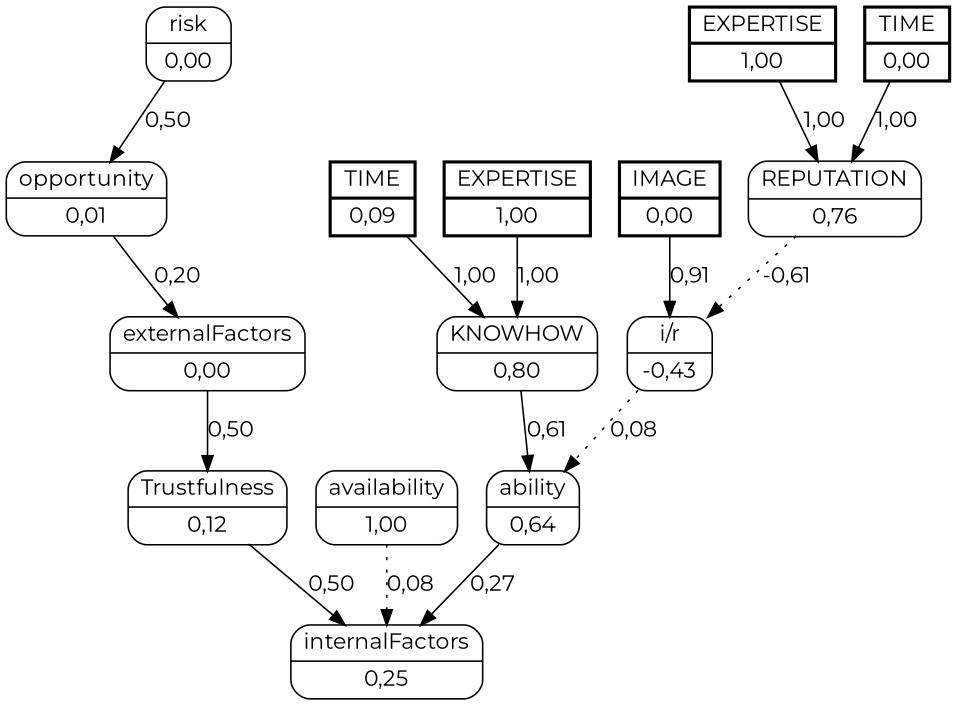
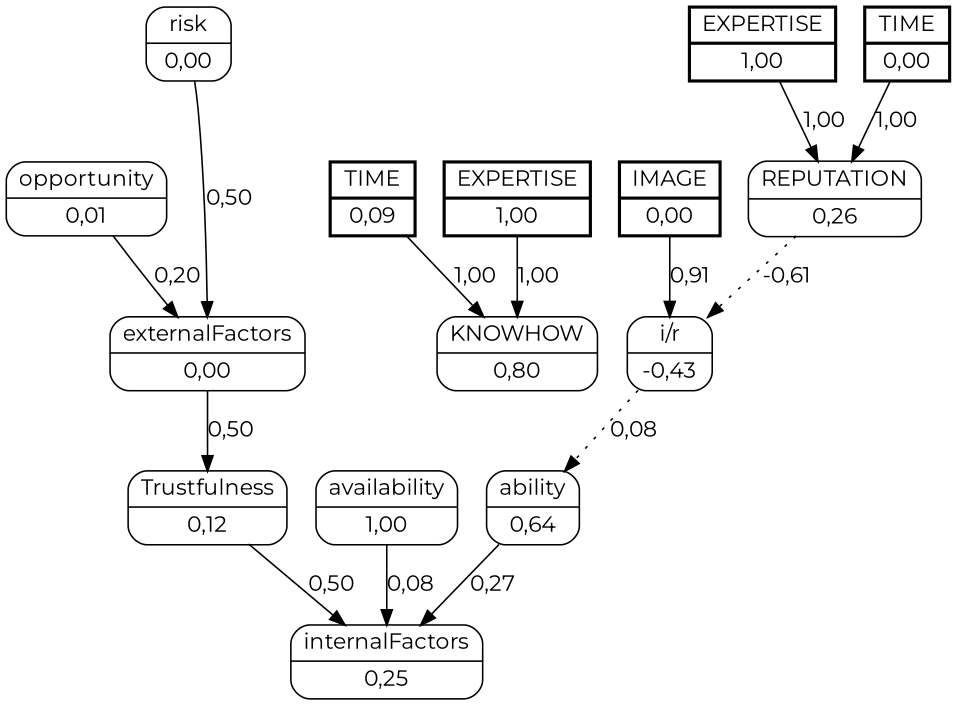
(142, 115) -> (204, 191)
(835, 217) -> (835, 217)
(524, 423) -> none
(387, 577) -> (387, 577)
